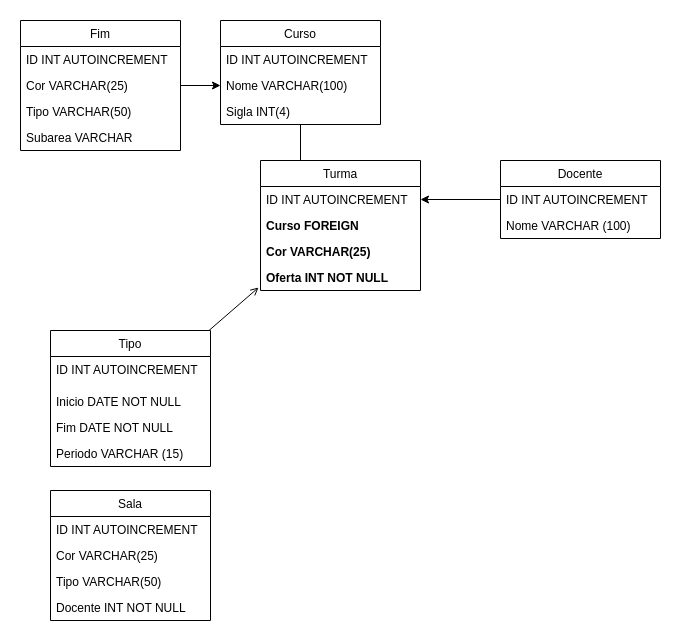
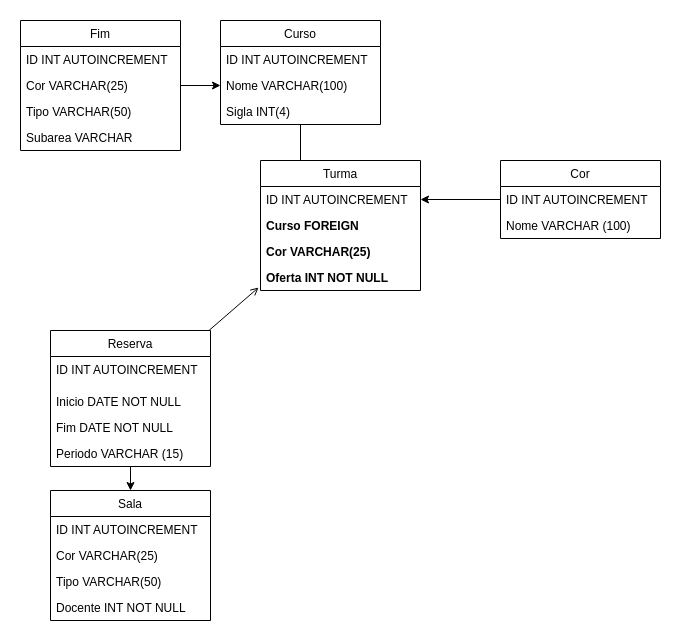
(580, 174) -> (580, 174)
(130, 344) -> (130, 344)
none -> (131, 475)
